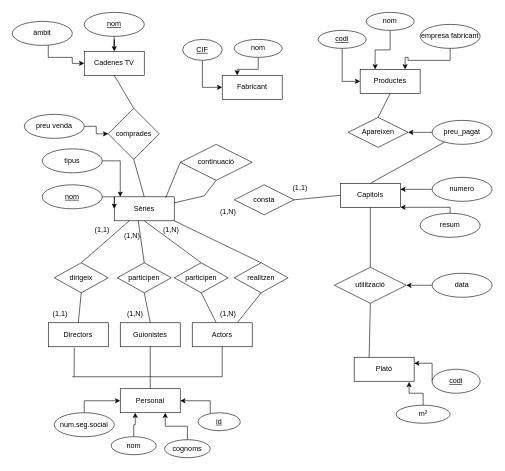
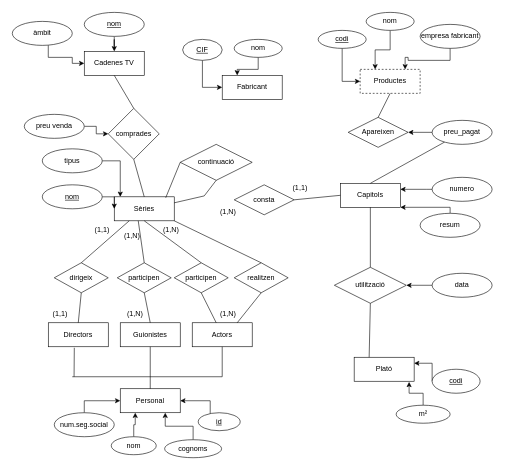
(390, 81) -> (390, 81)
(188, 449) -> (193, 449)
